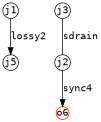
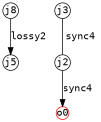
(11, 11) -> (11, 11)
(80, 37) -> (80, 37)
(63, 113) -> (63, 113)
